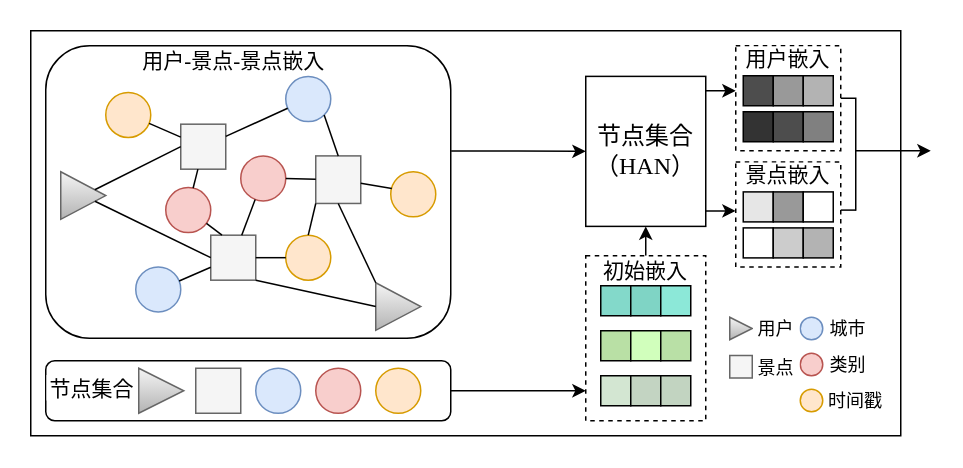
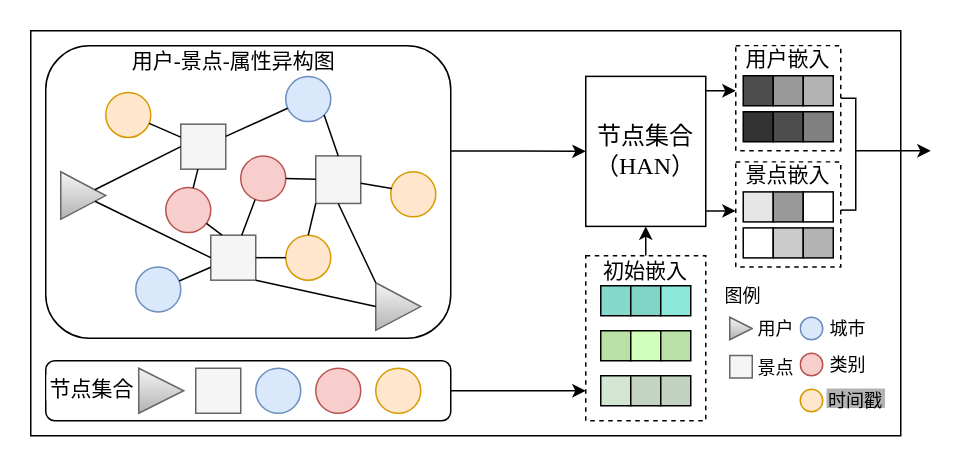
(234, 59) -> (234, 59)
none -> (743, 293)
(856, 398) -> (856, 398)
